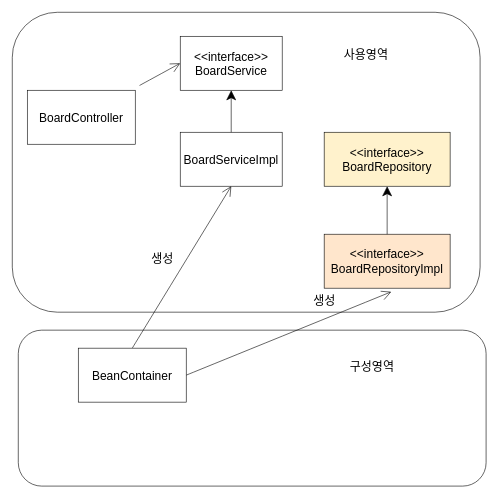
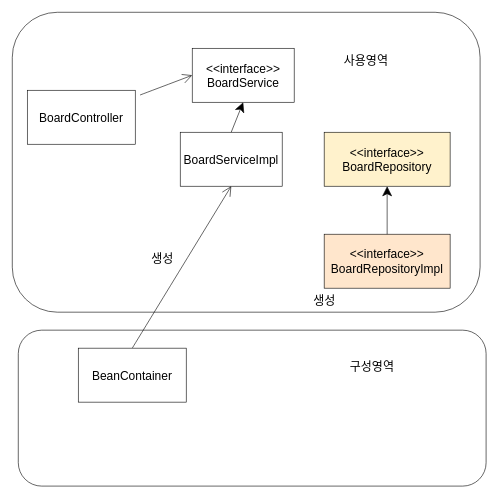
(366, 54) -> (366, 60)
(231, 63) -> (243, 75)
(289, 334) -> none
